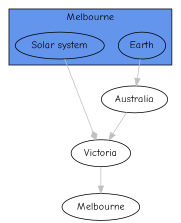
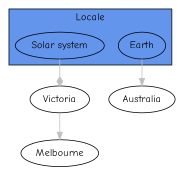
(90, 18) -> (90, 18)
(120, 123) -> none
